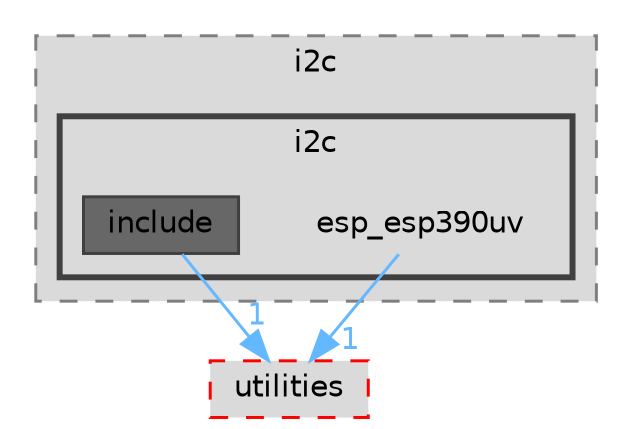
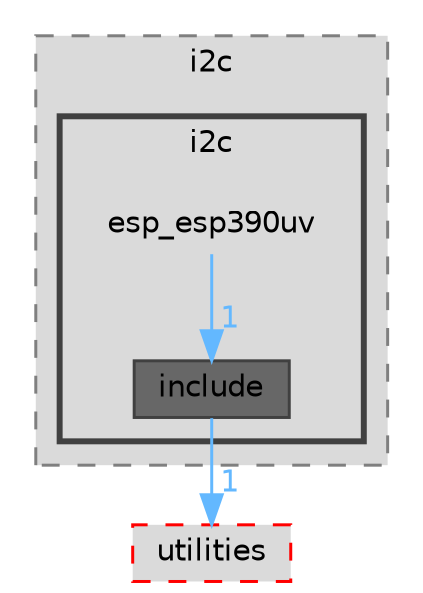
(364, 296) -> (212, 292)
